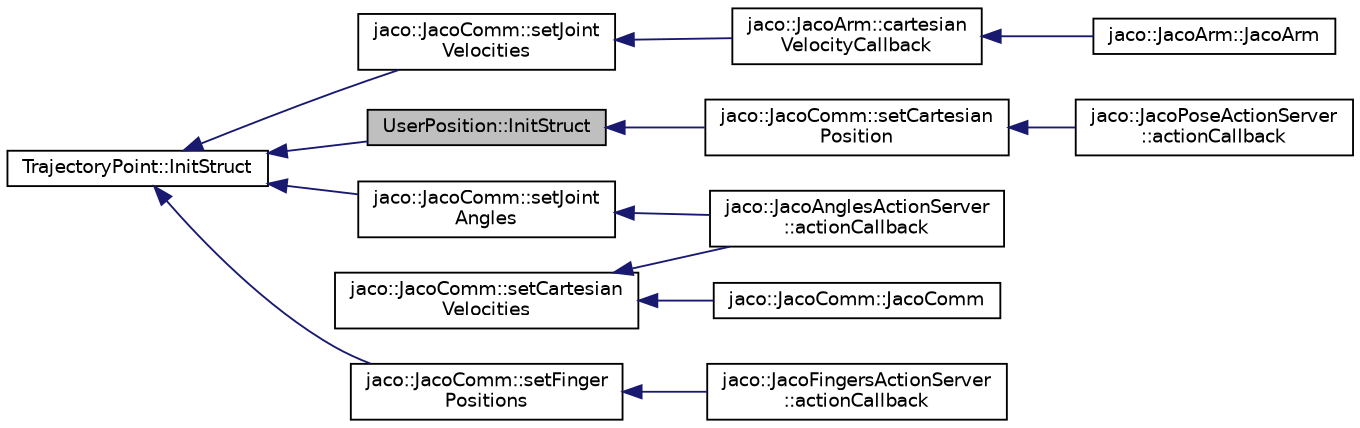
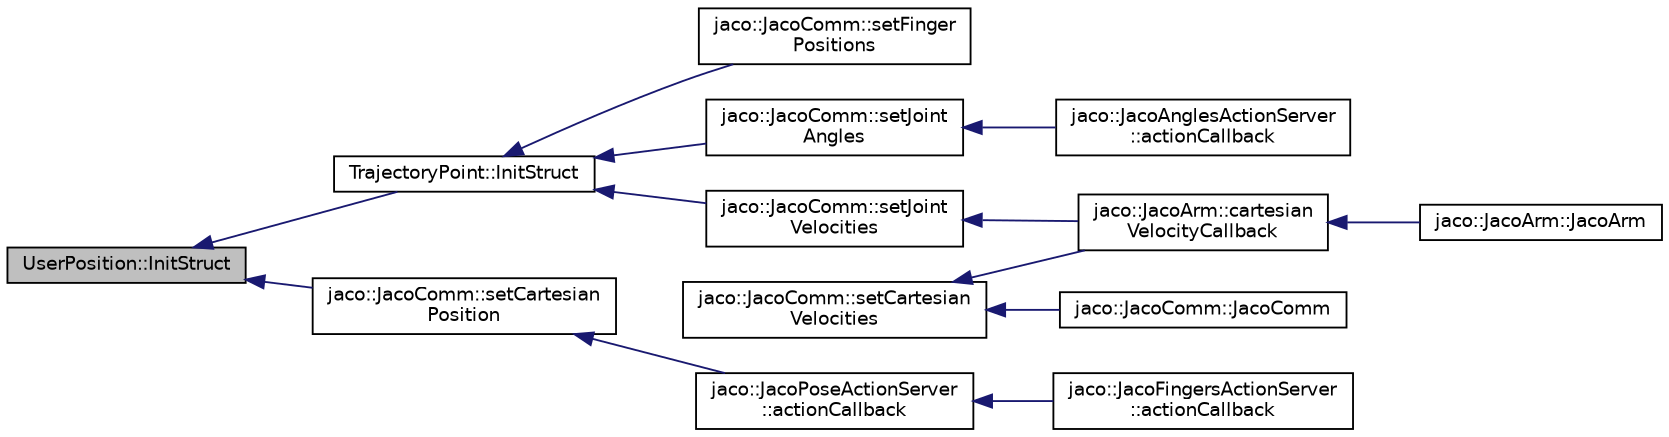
(327, 146) -> (305, 217)
(681, 258) -> (1028, 264)
(674, 392) -> (1023, 401)
